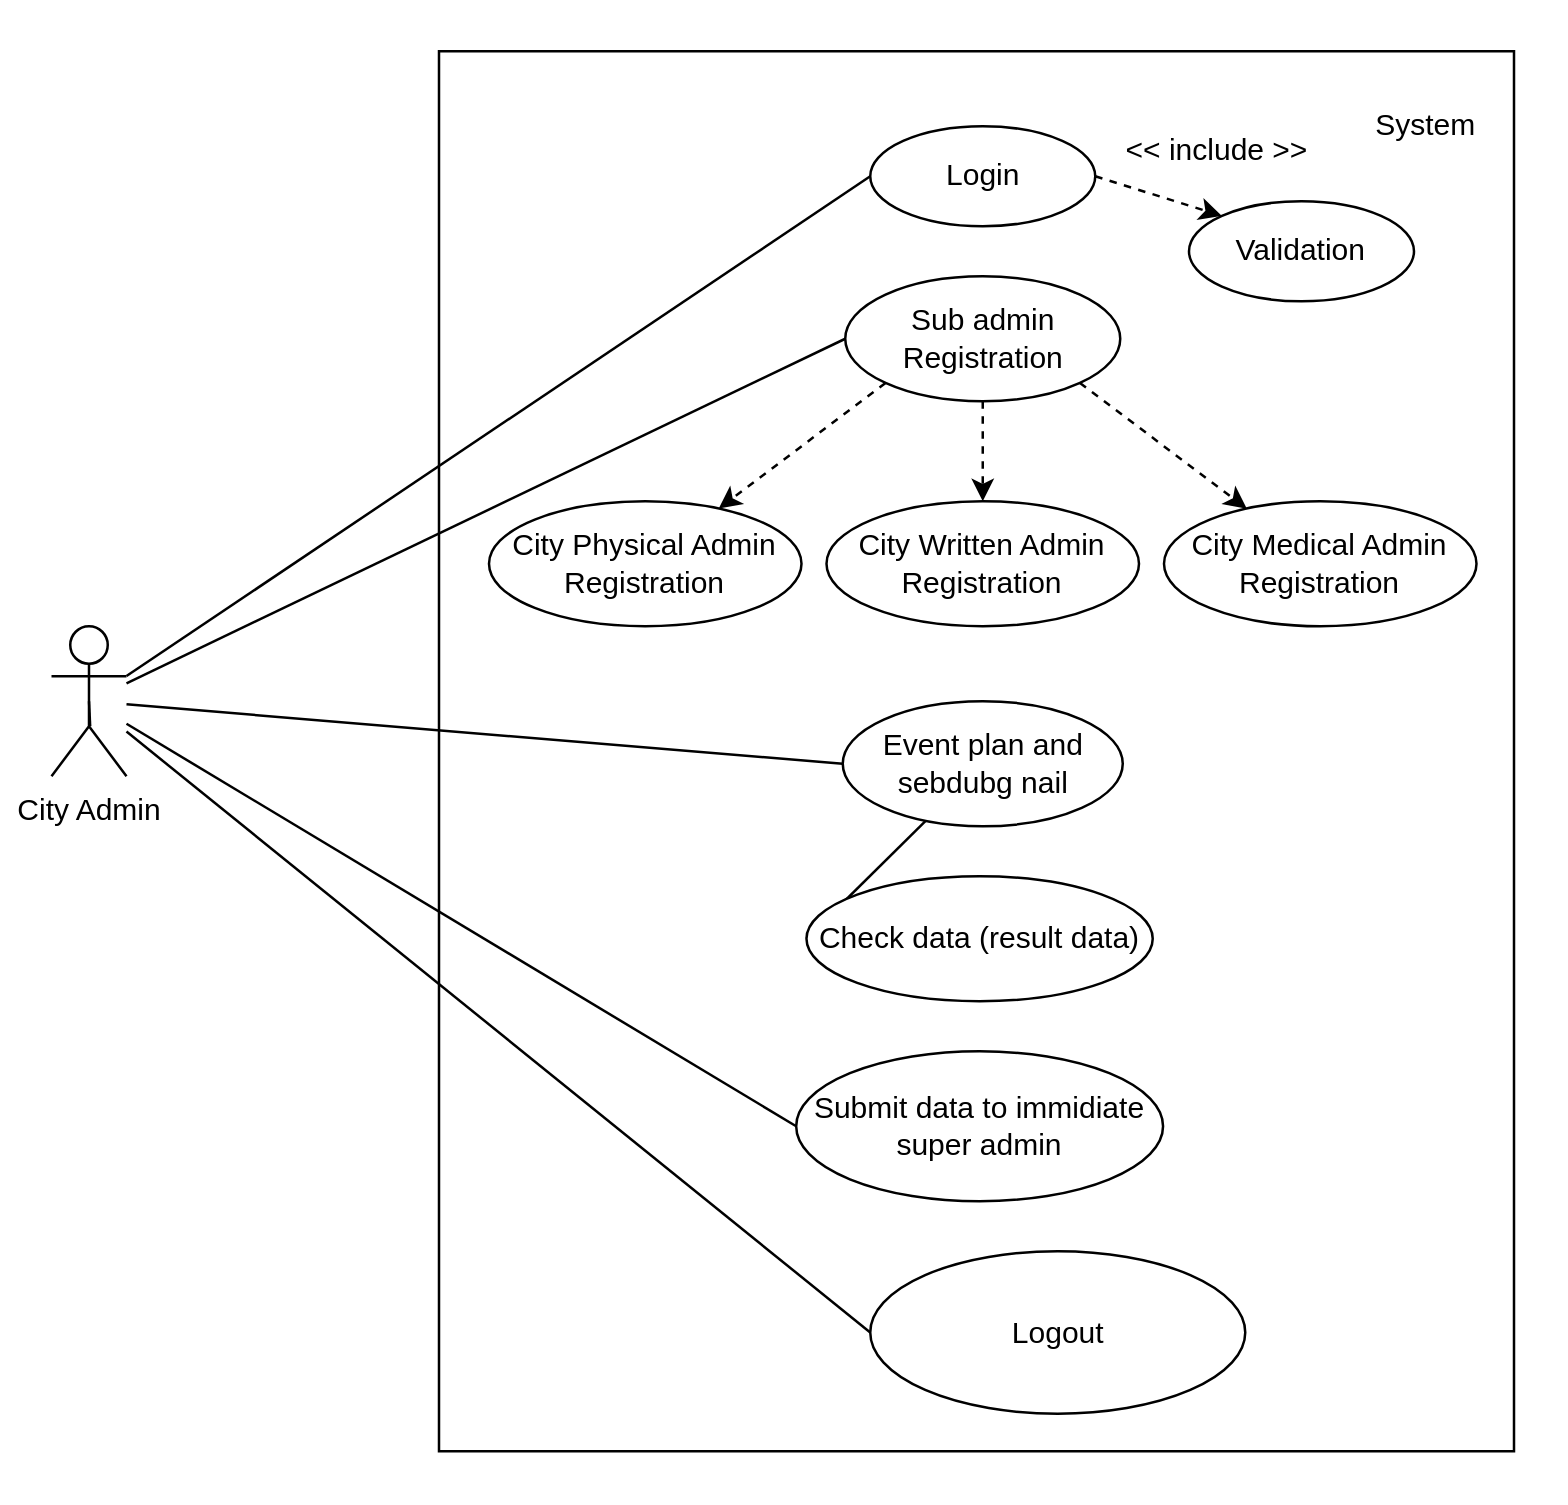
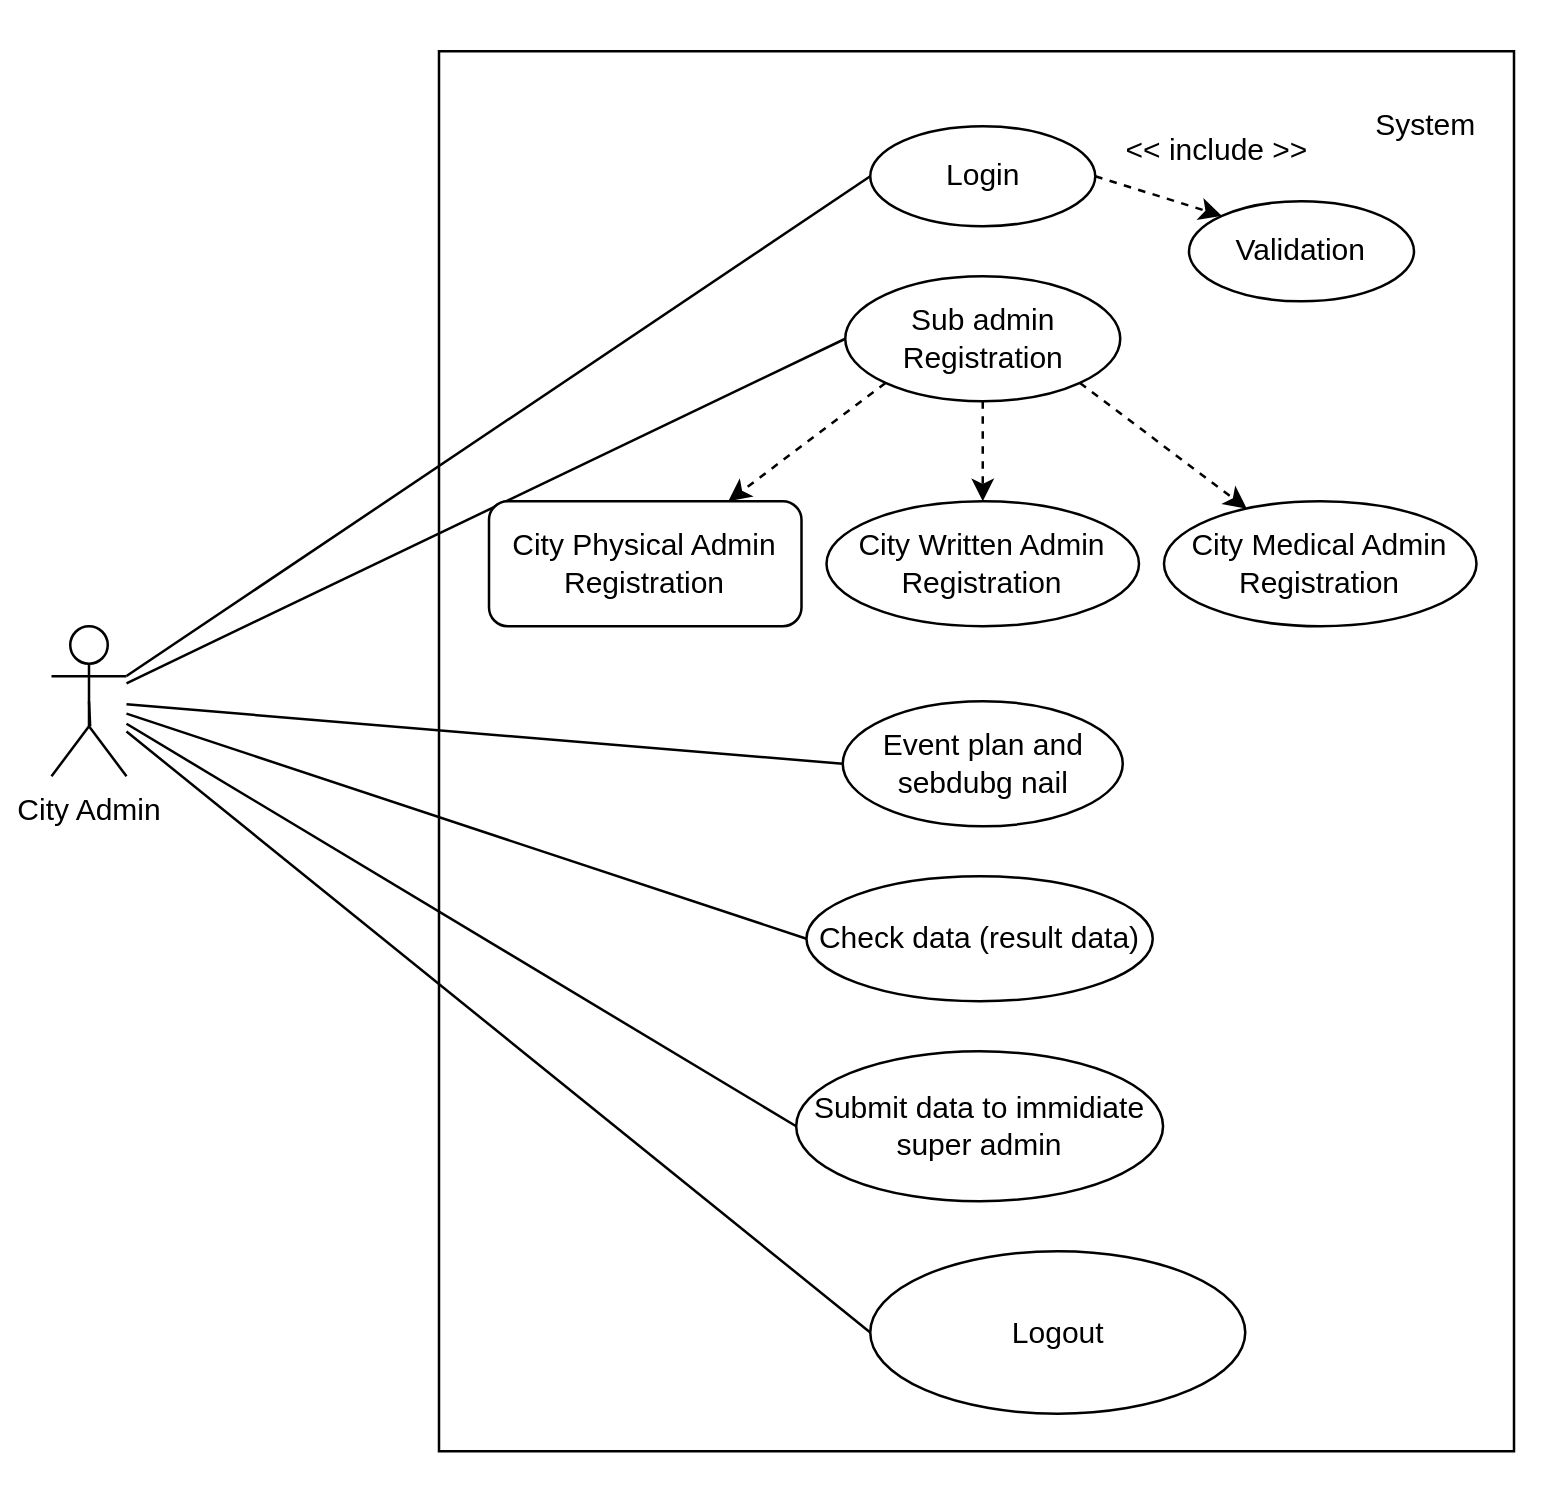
(645, 564) -> (645, 564)
(886, 860) -> (466, 826)
